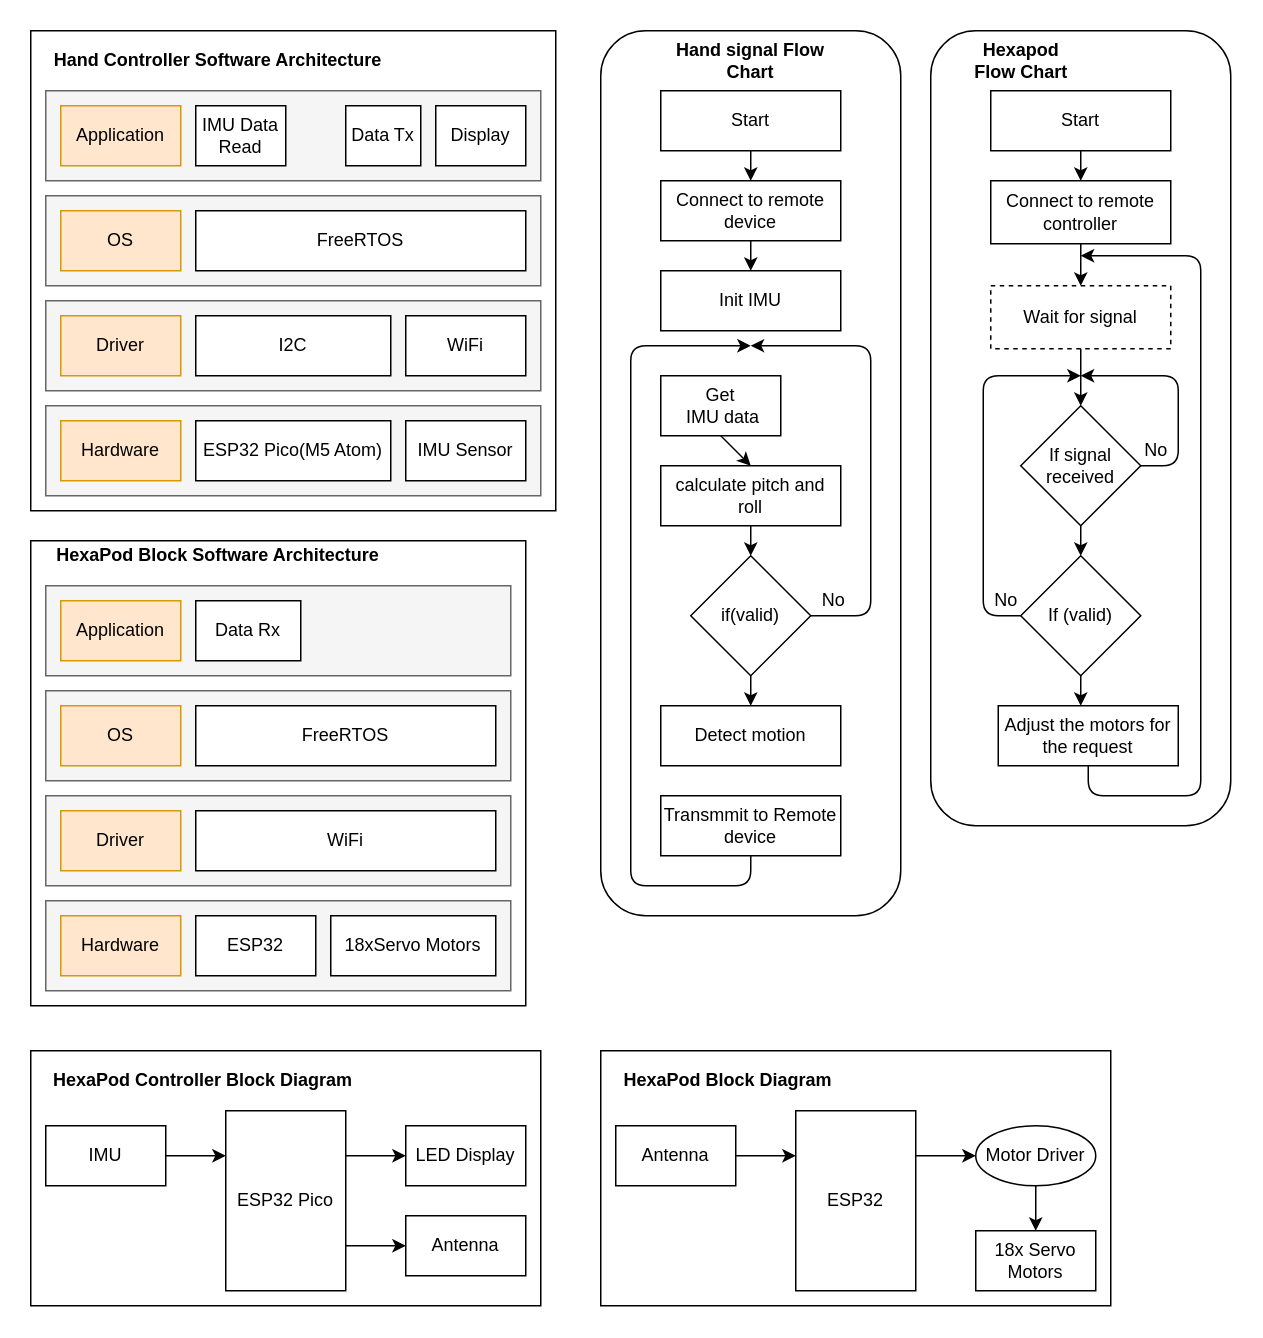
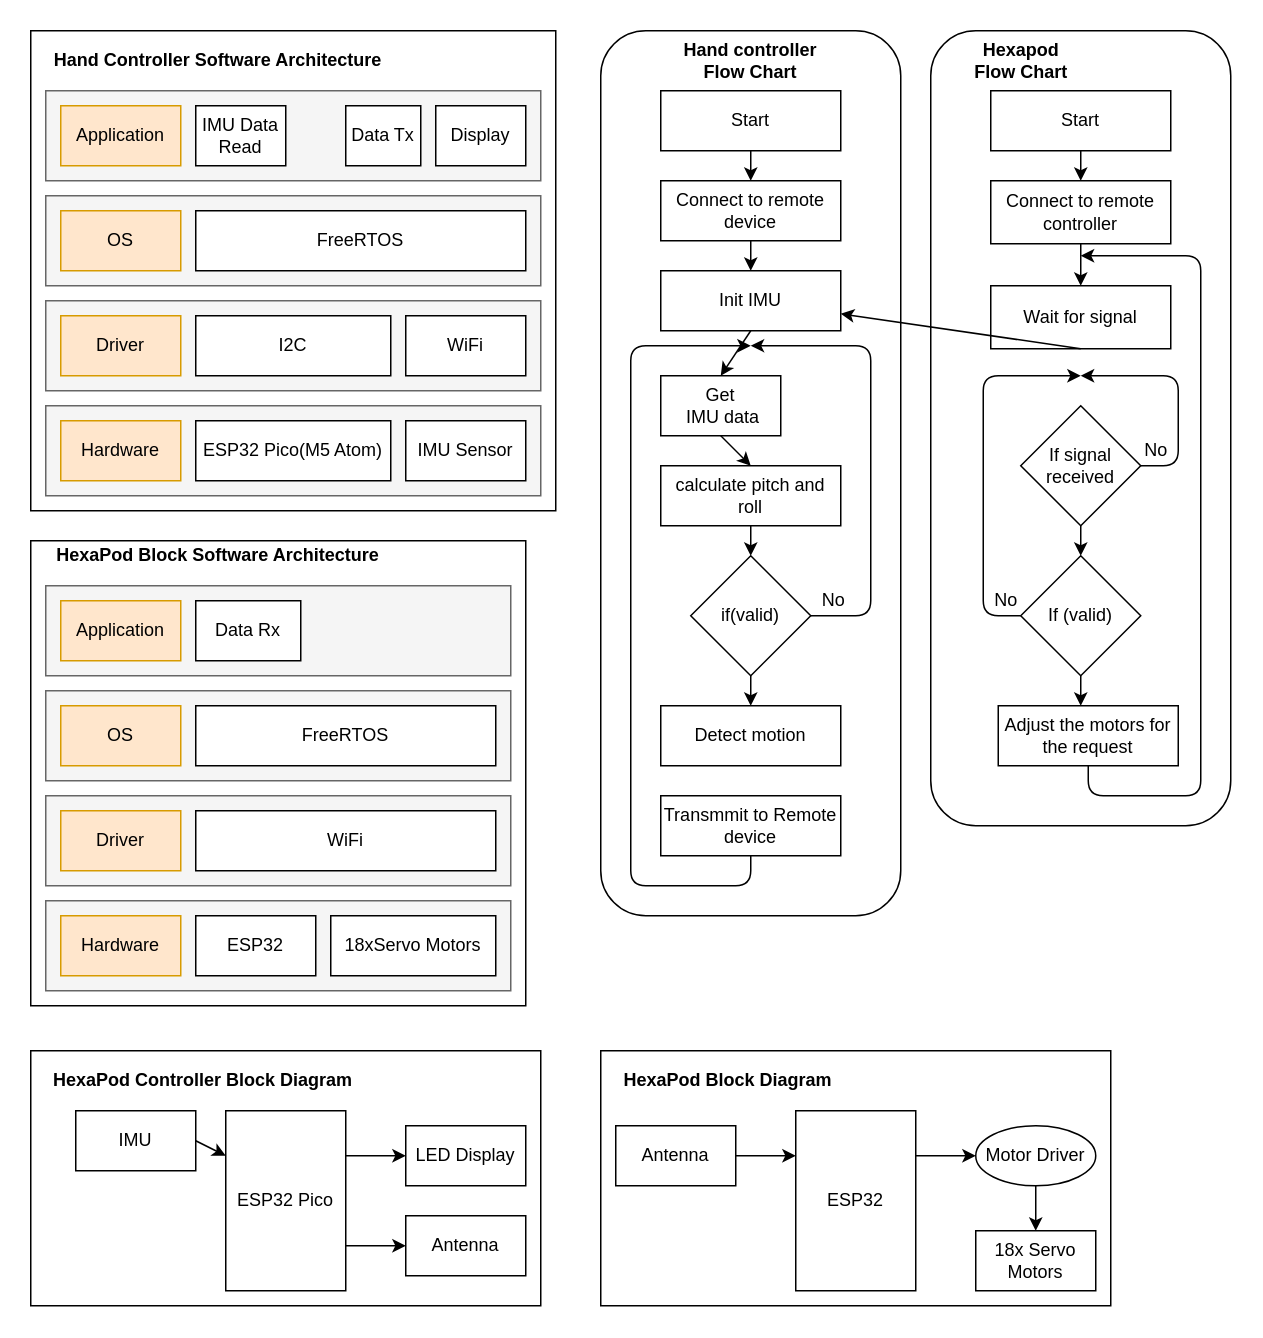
(751, 61) -> (751, 61)
(1081, 317) -> (1081, 317)
none -> (738, 349)
(1081, 372) -> (965, 332)
(106, 1156) -> (136, 1141)
